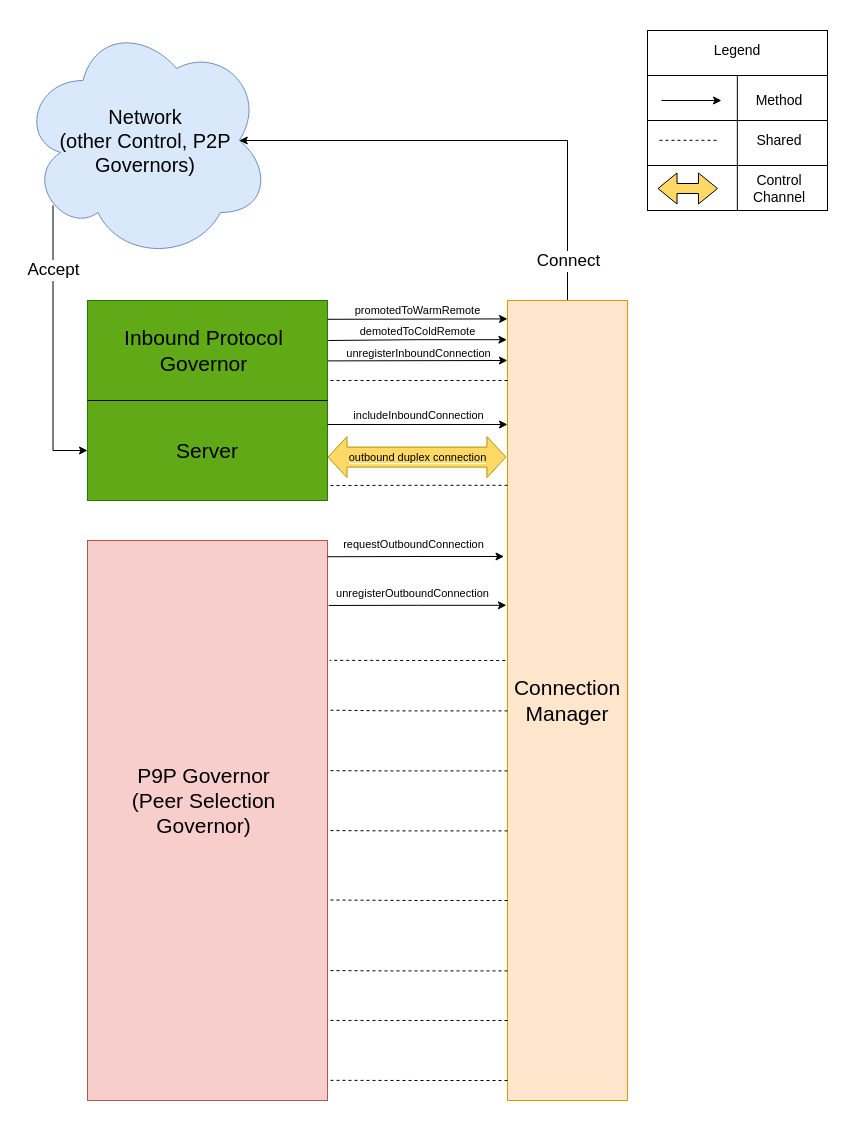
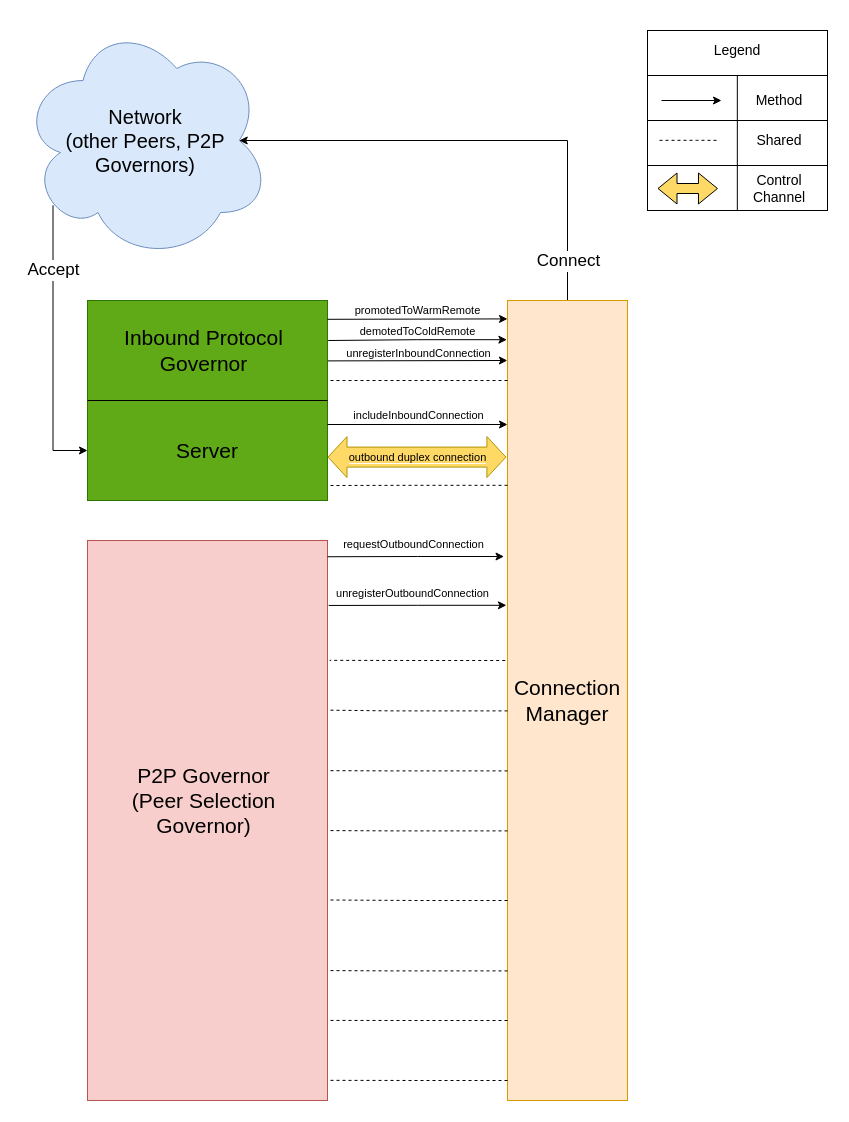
(146, 141) -> (146, 141)
(204, 801) -> (204, 801)
